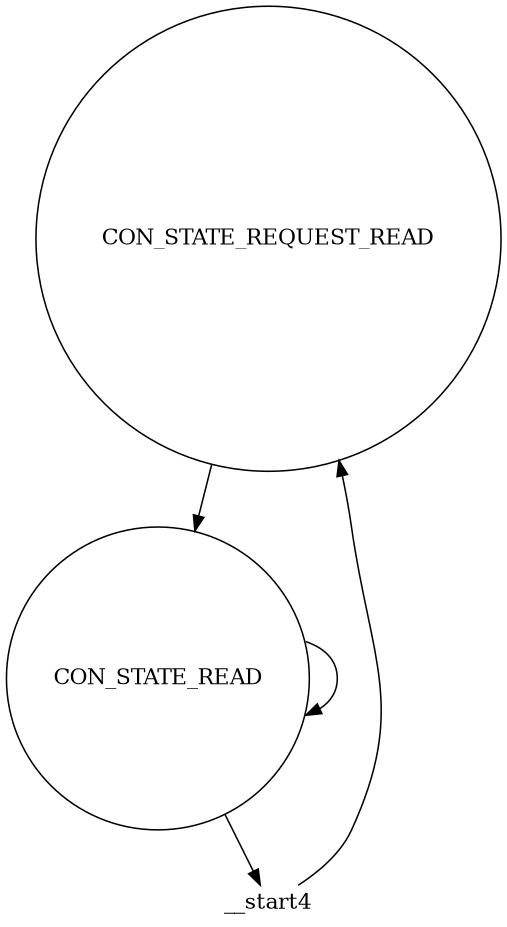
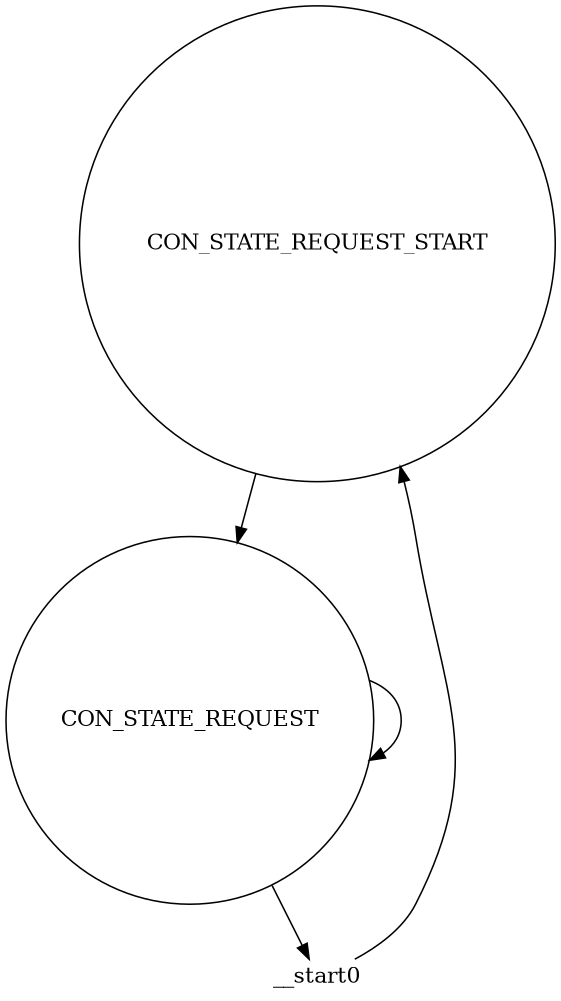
(268, 239) -> (317, 244)
(158, 678) -> (190, 720)
(268, 903) -> (317, 977)
